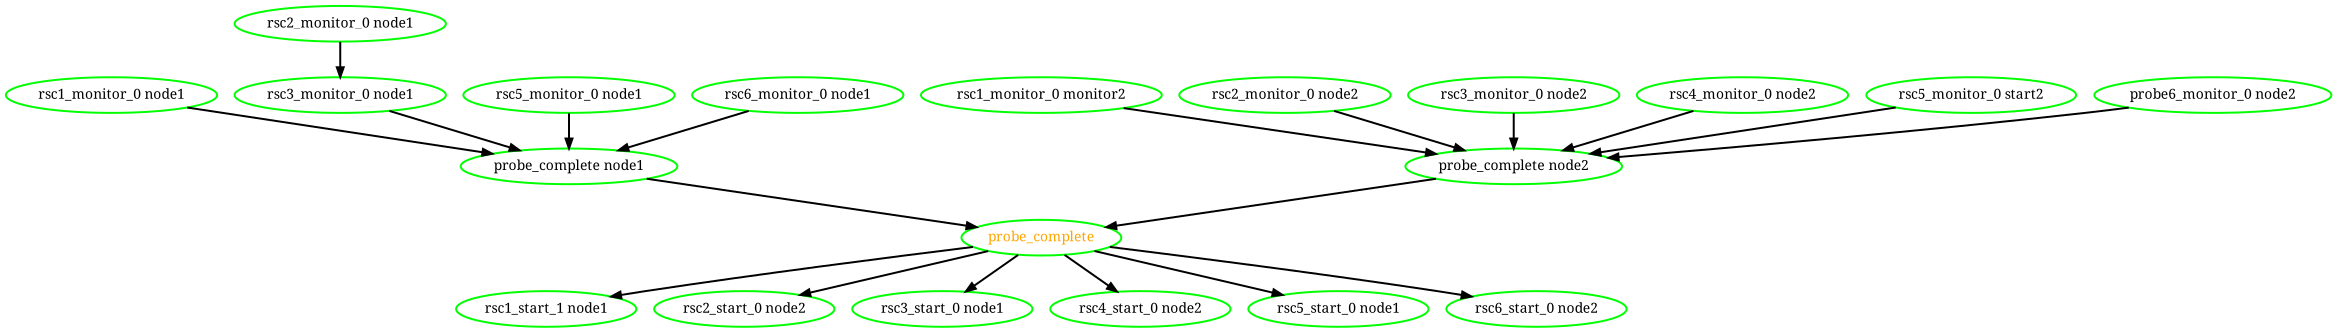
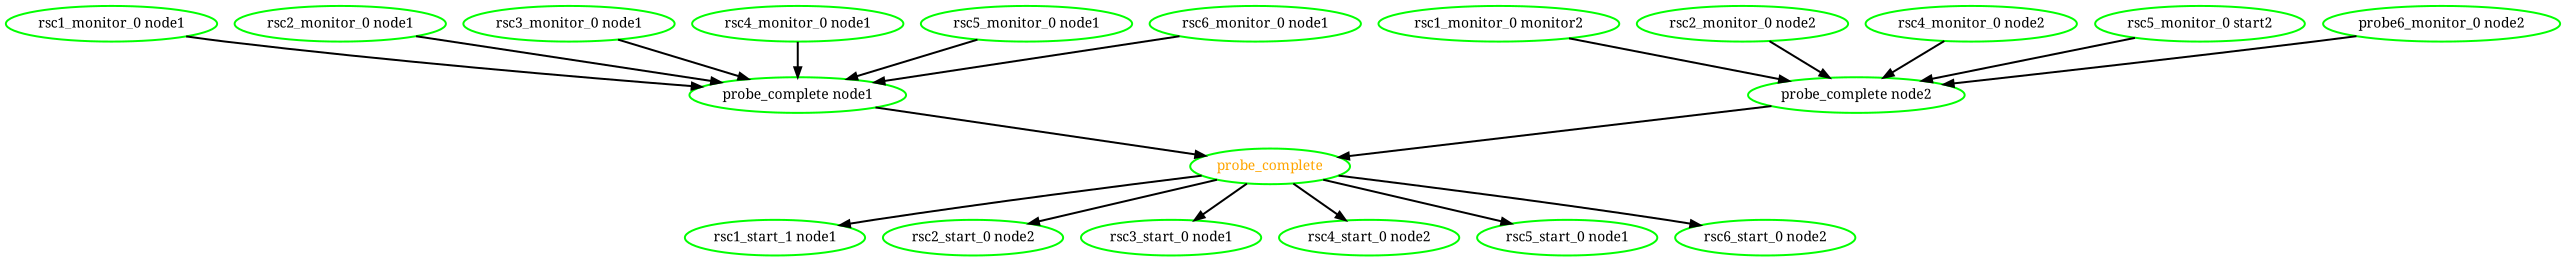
none -> (798, 24)
(340, 55) -> (564, 59)
(1514, 95) -> none
